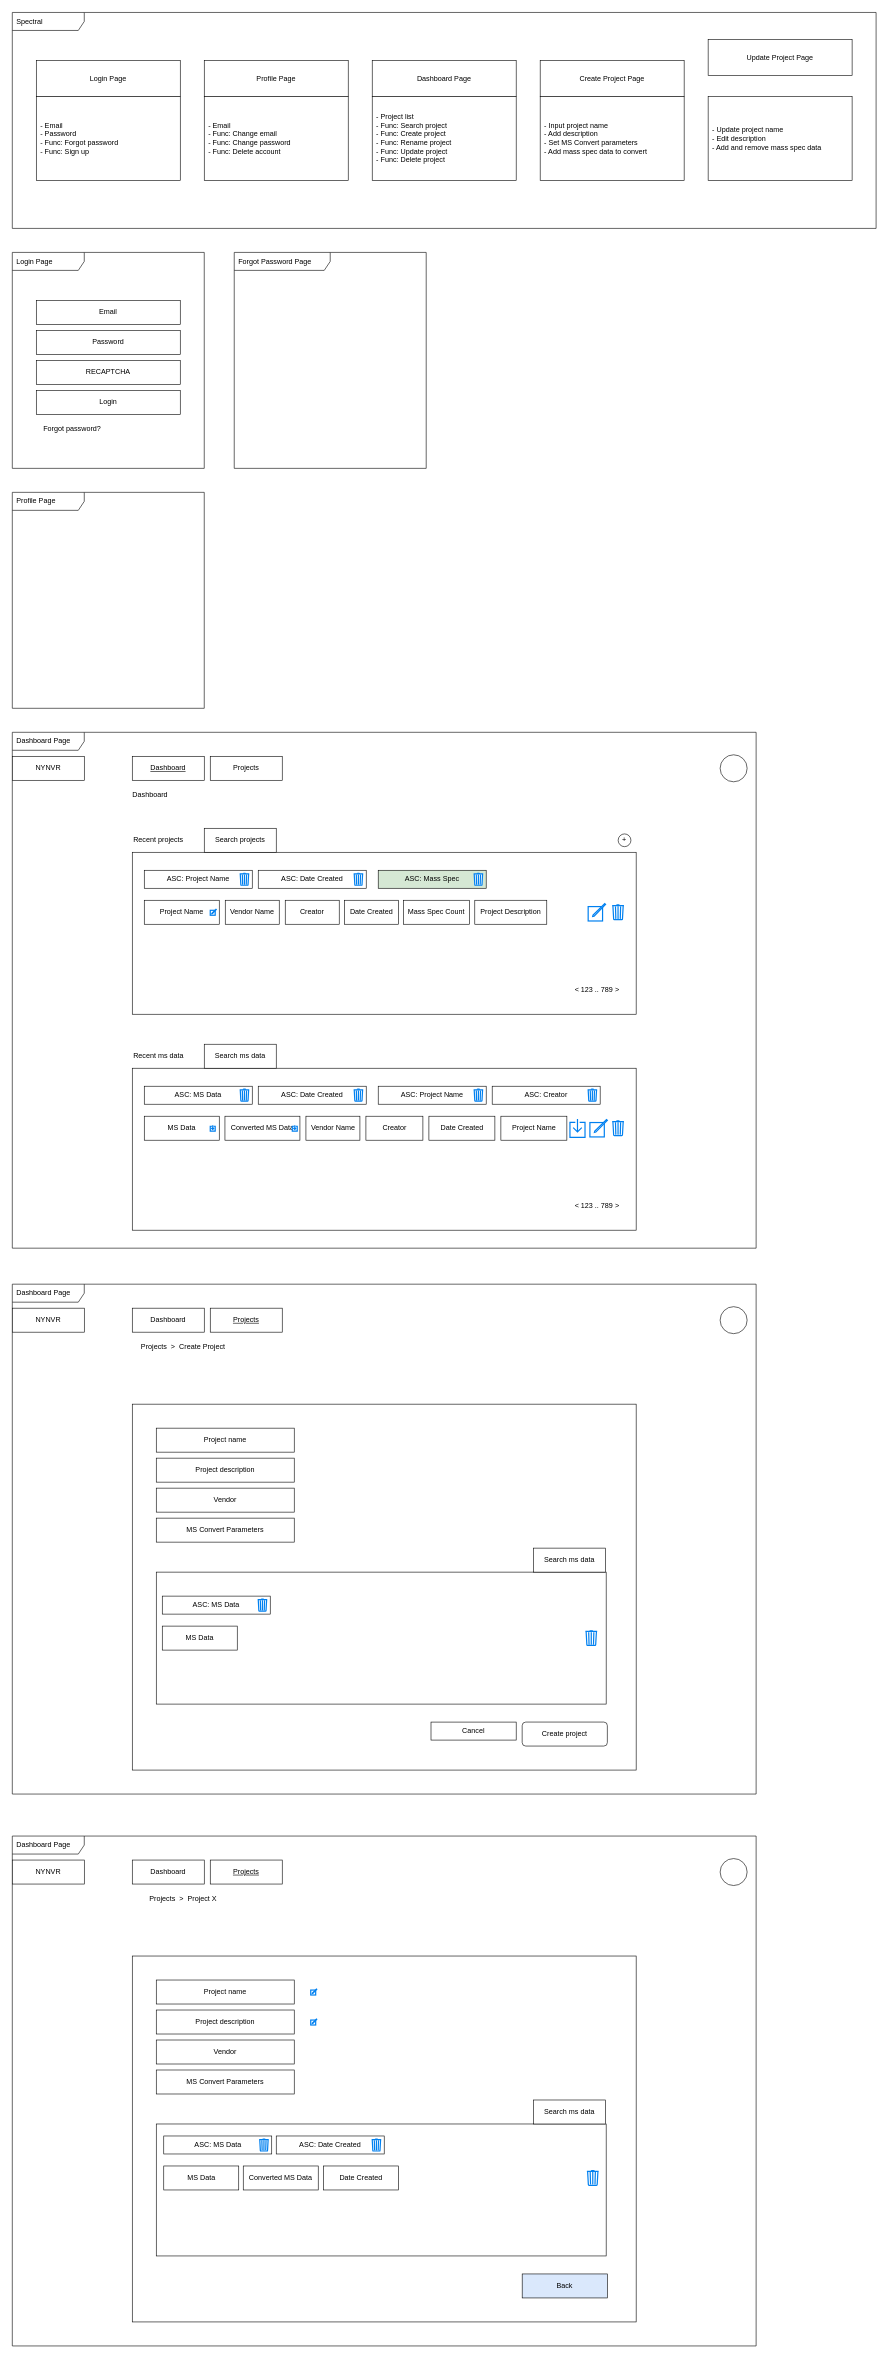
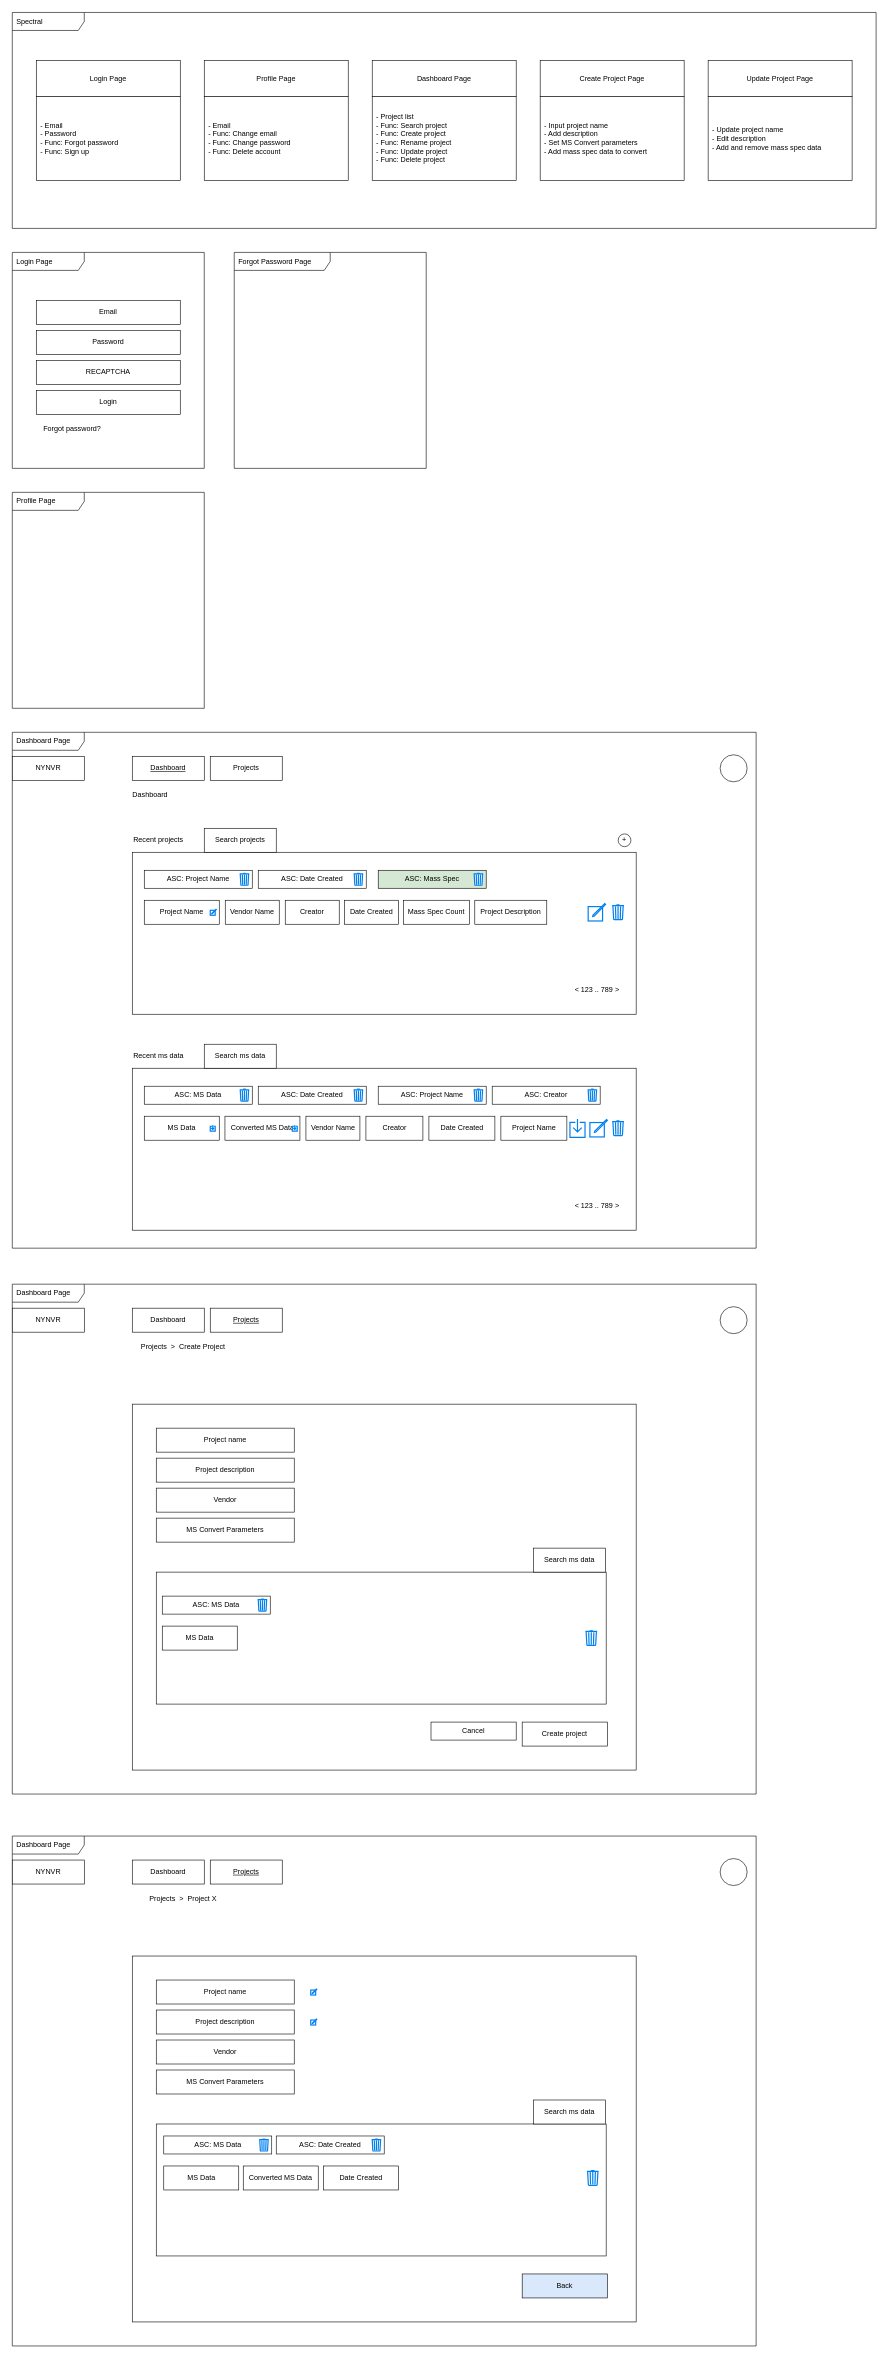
(780, 57) -> (780, 78)
(565, 1734) -> (565, 1734)
